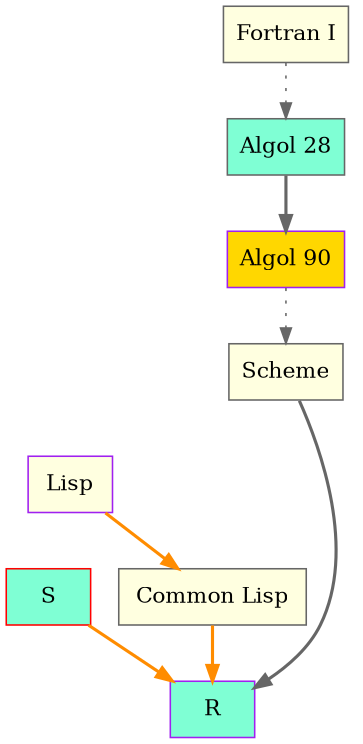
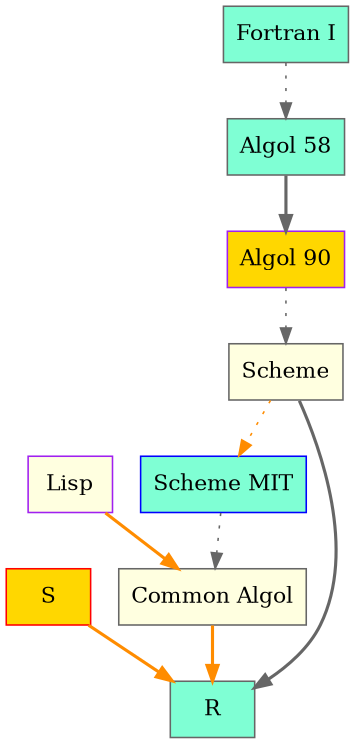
(286, 34) -> (286, 34)
(286, 147) -> (286, 147)
none -> (223, 484)
(48, 597) -> (48, 597)
(212, 597) -> (212, 597)
(212, 709) -> (212, 709)
